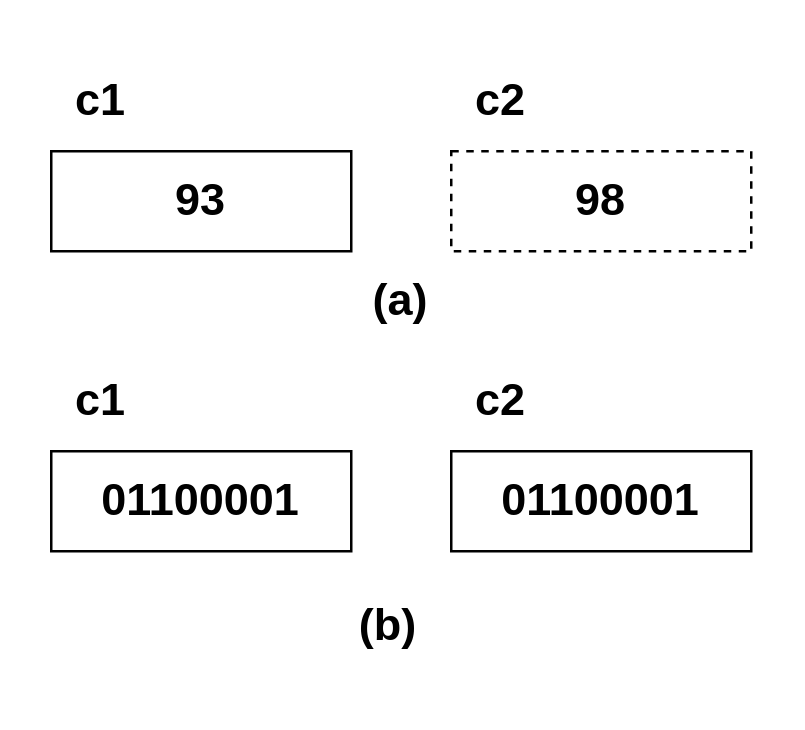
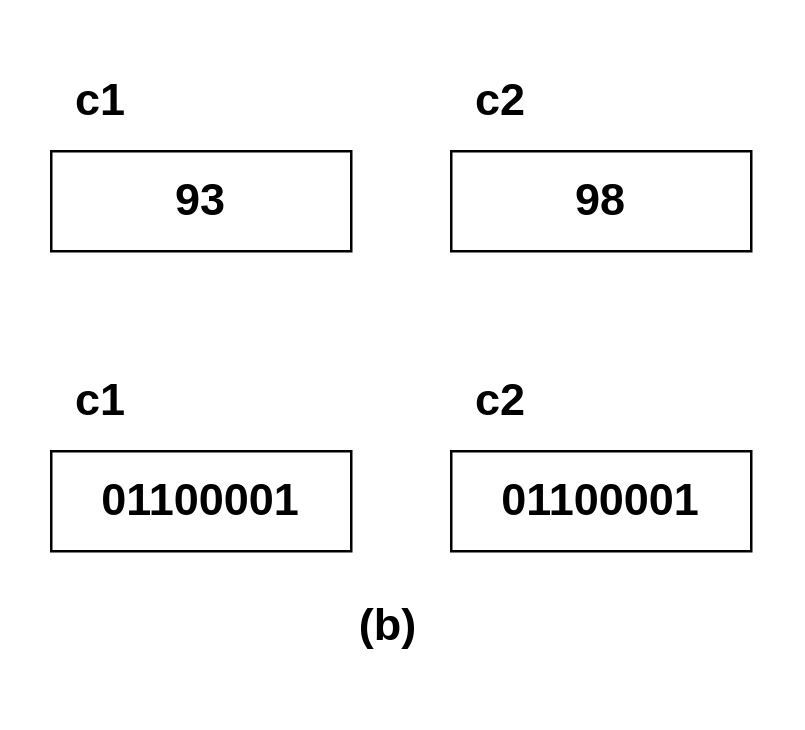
(601, 201) -> (601, 201)
(401, 301) -> none
